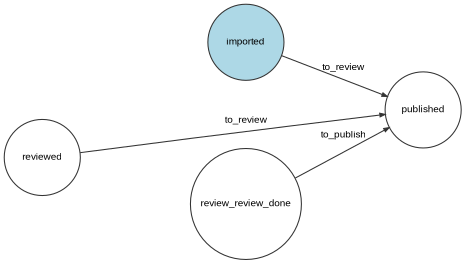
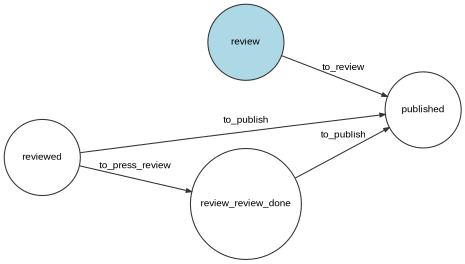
(246, 42) -> (246, 42)
(246, 120) -> (246, 120)
none -> (133, 178)
